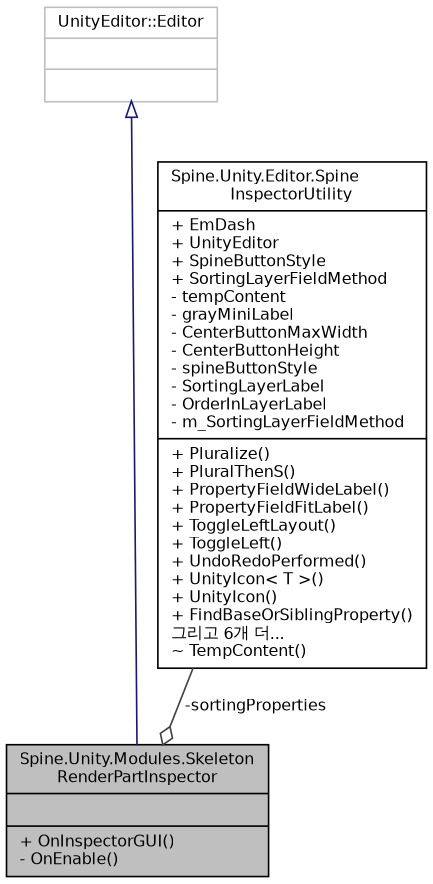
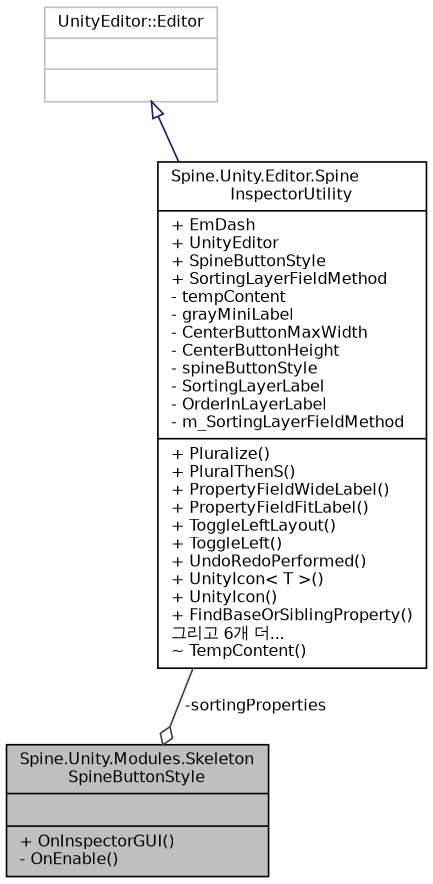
(134, 431) -> (169, 139)
(138, 777) -> (138, 777)
